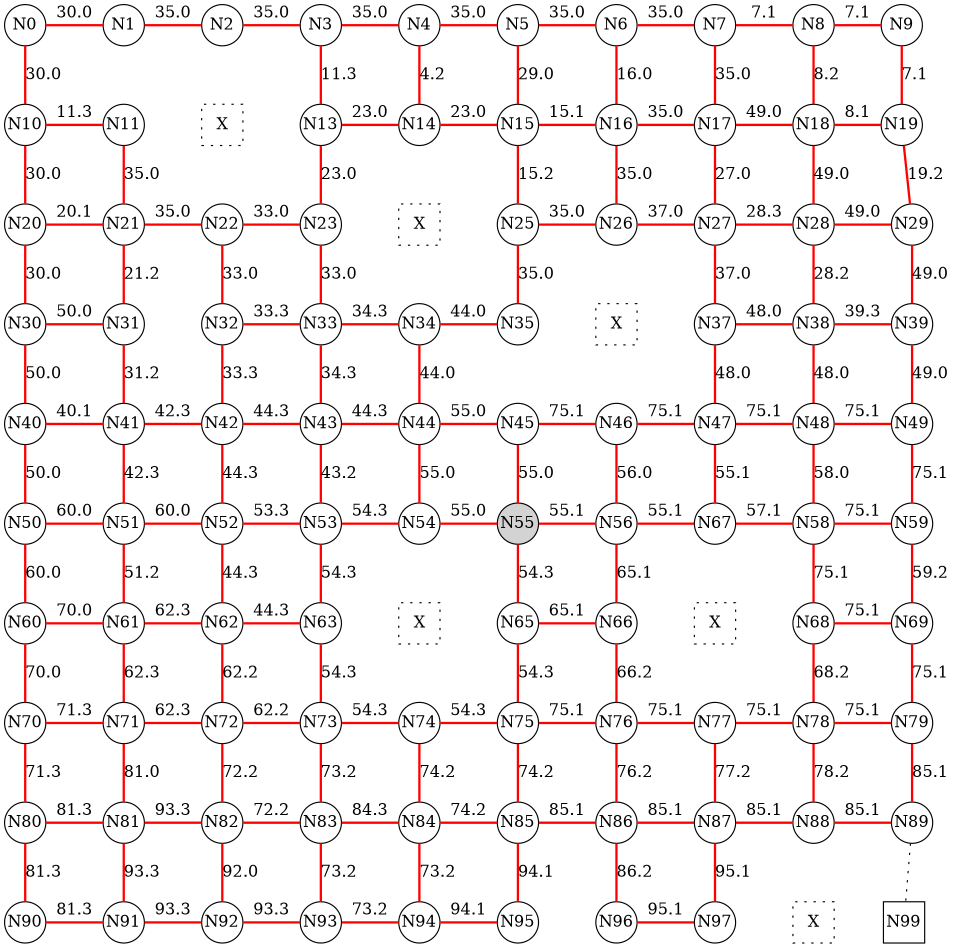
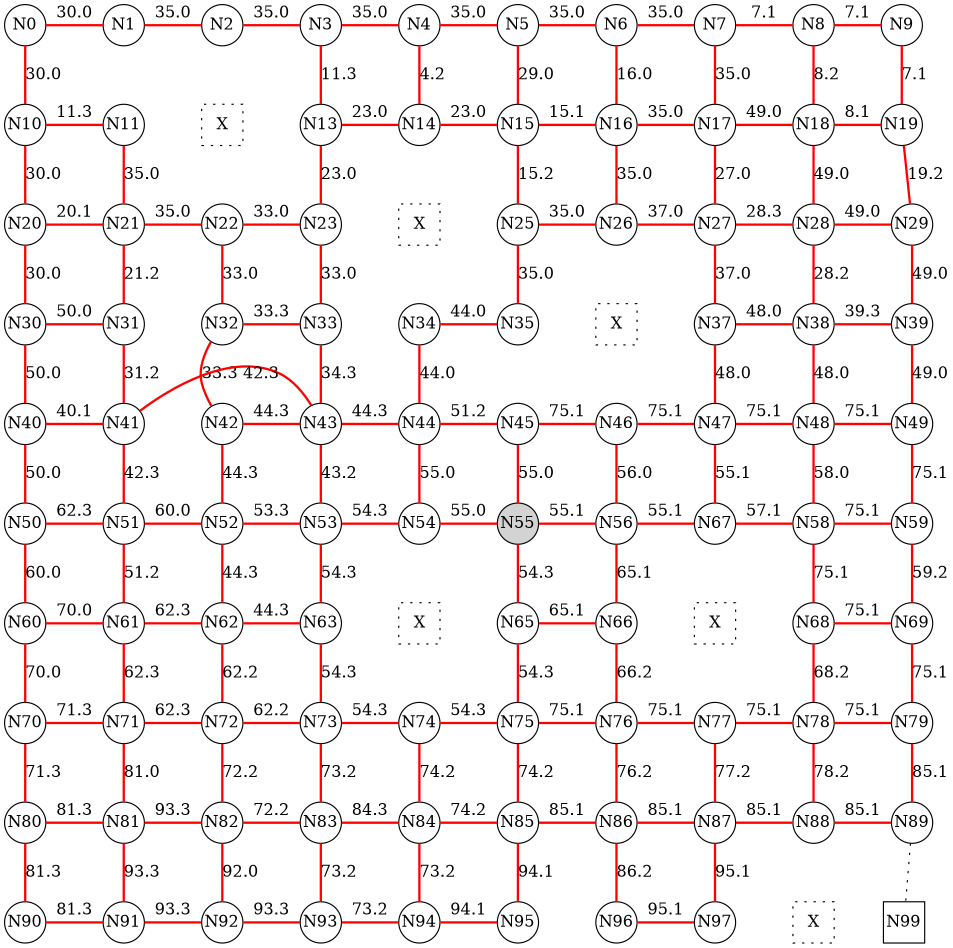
(370, 324) -> none
(469, 412) -> (469, 412)
(173, 424) -> (228, 369)
(74, 512) -> (74, 512)
